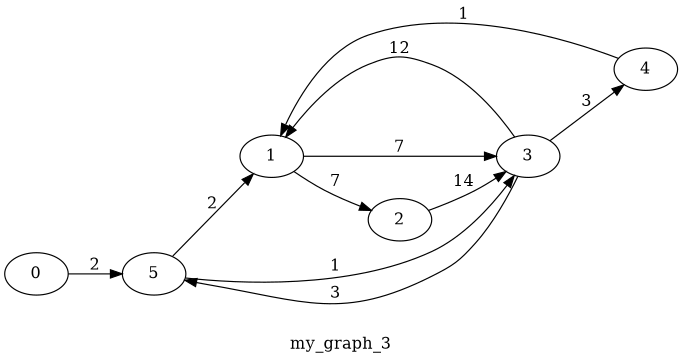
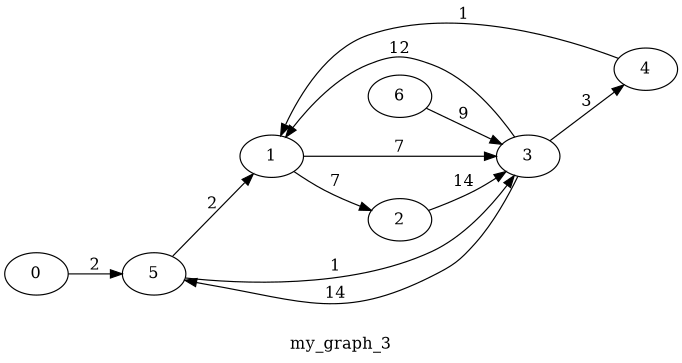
none -> (400, 96)
(336, 293) -> (336, 293)
